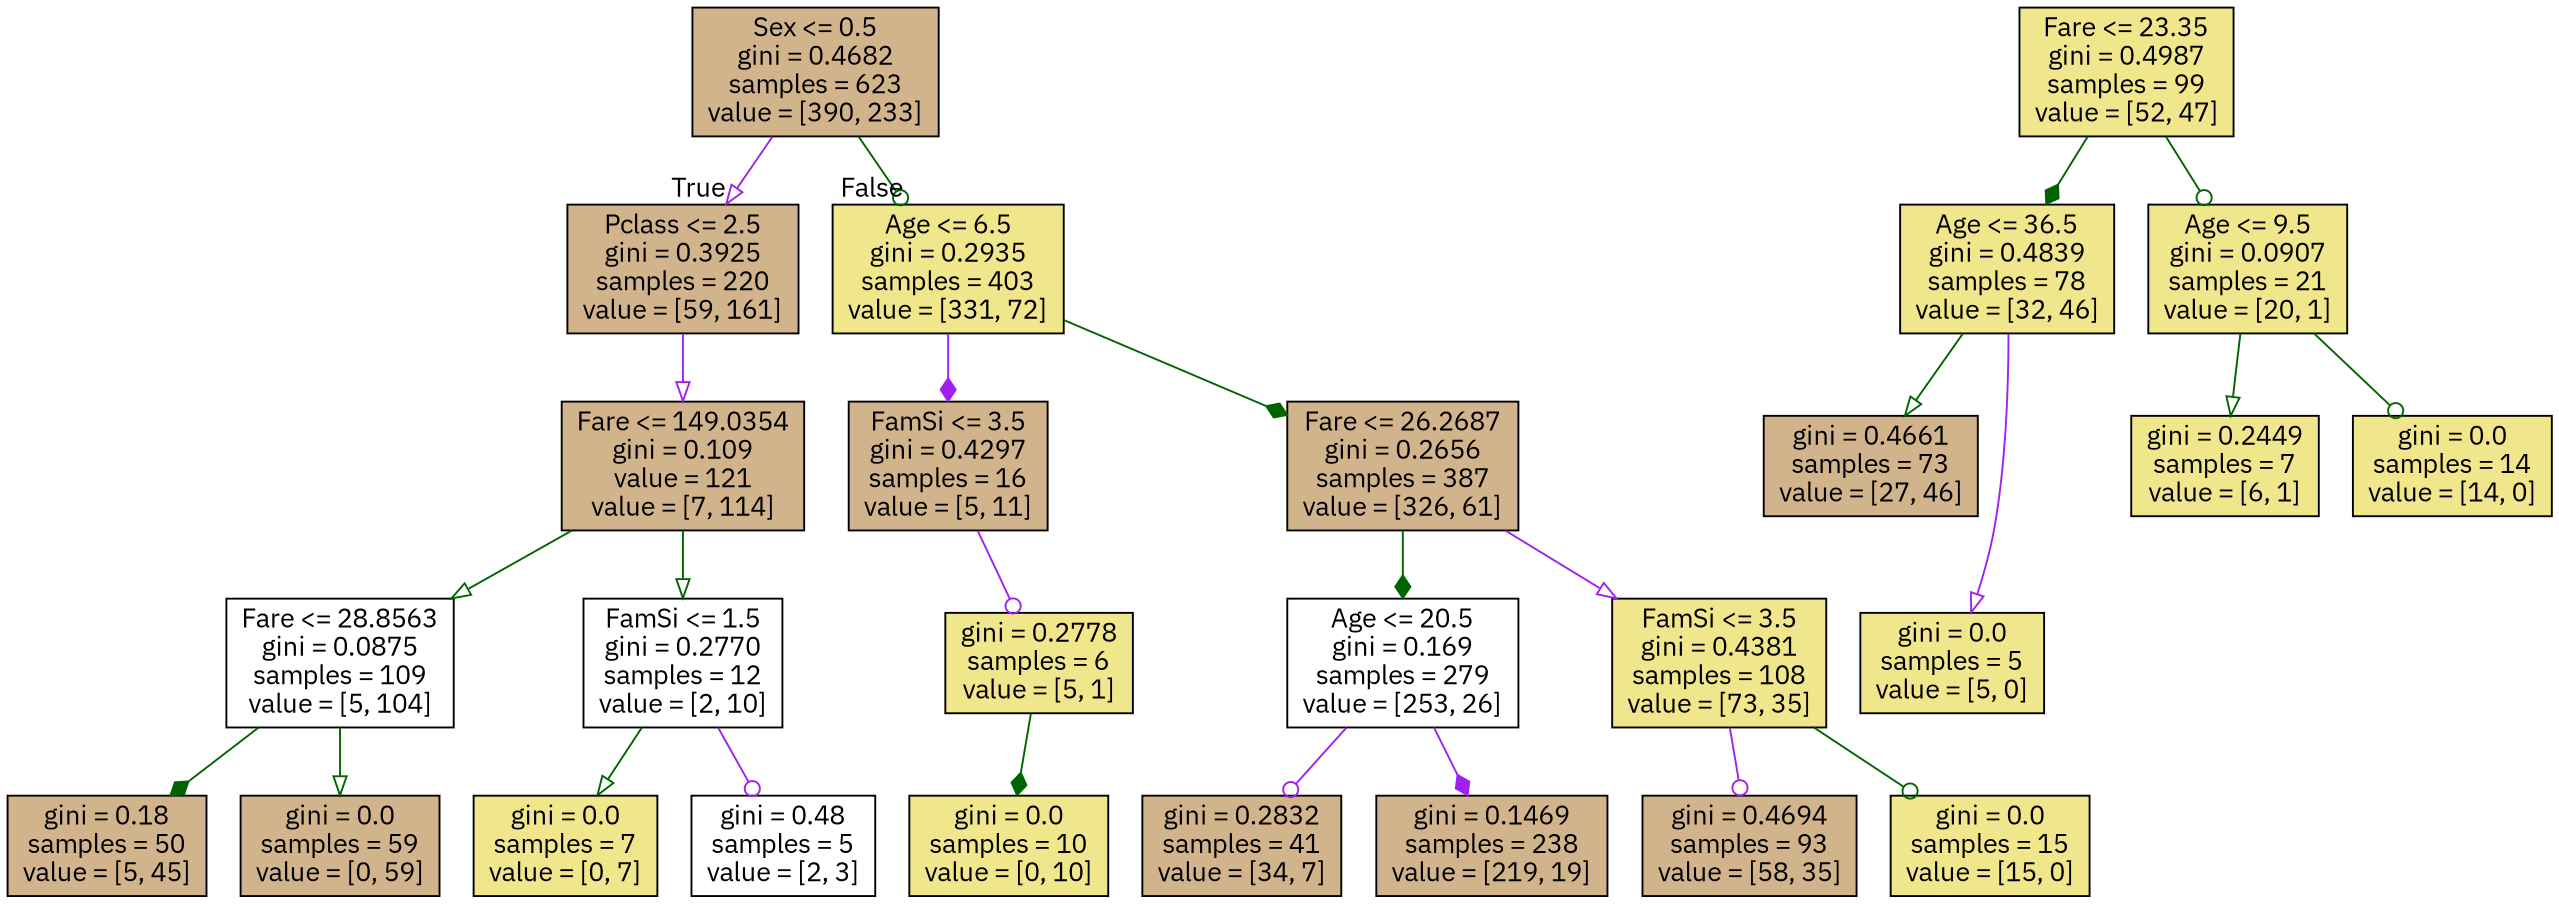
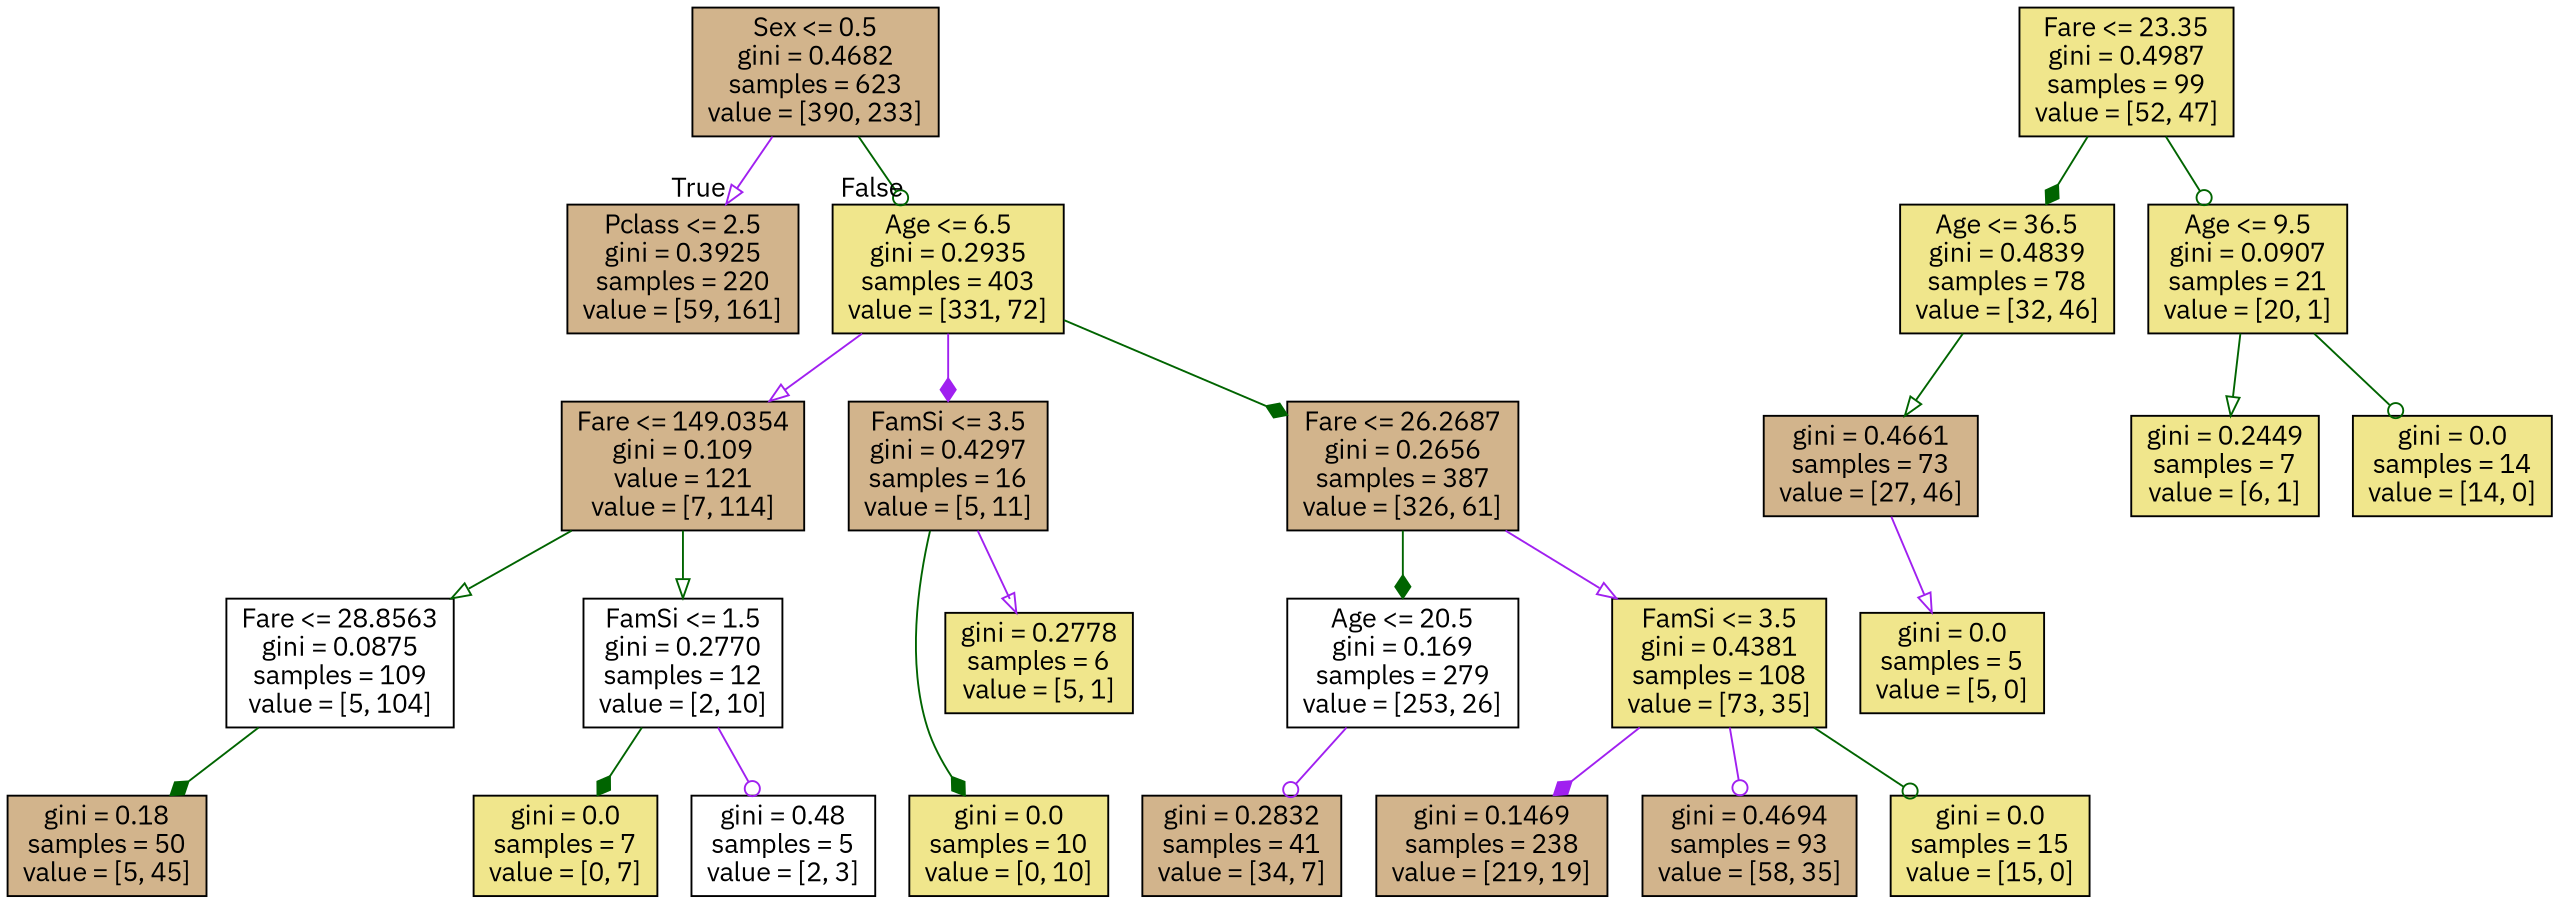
(683, 358) -> (824, 362)
(2003, 465) -> (1908, 556)
(994, 565) -> (994, 565)
(1026, 743) -> (916, 656)
(1446, 751) -> (1606, 754)
(625, 753) -> (625, 753)
(340, 846) -> none
